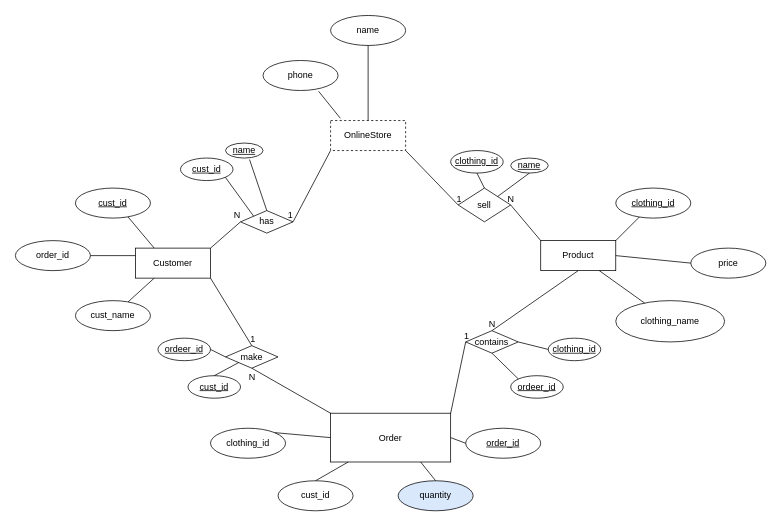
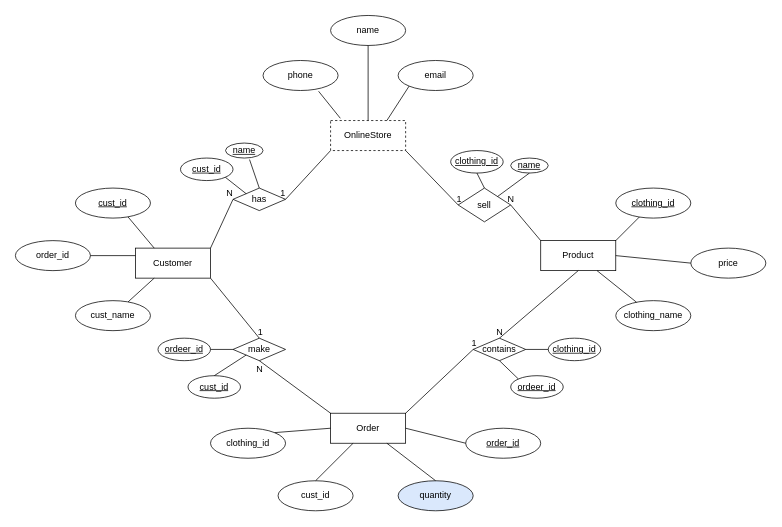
none -> (435, 75)
none -> (398, 103)
(267, 222) -> (259, 199)
(670, 321) -> (653, 315)
(492, 342) -> (499, 349)
(252, 357) -> (259, 349)
(390, 437) -> (368, 428)
